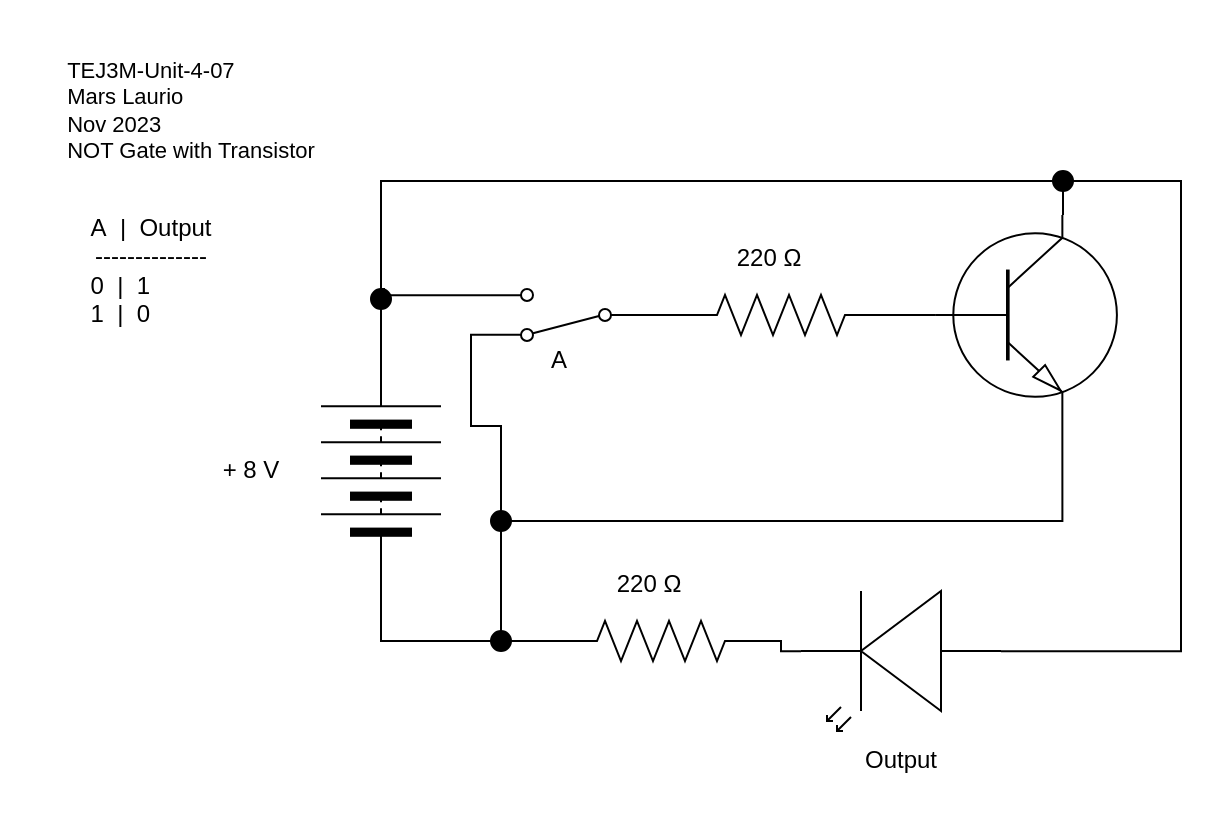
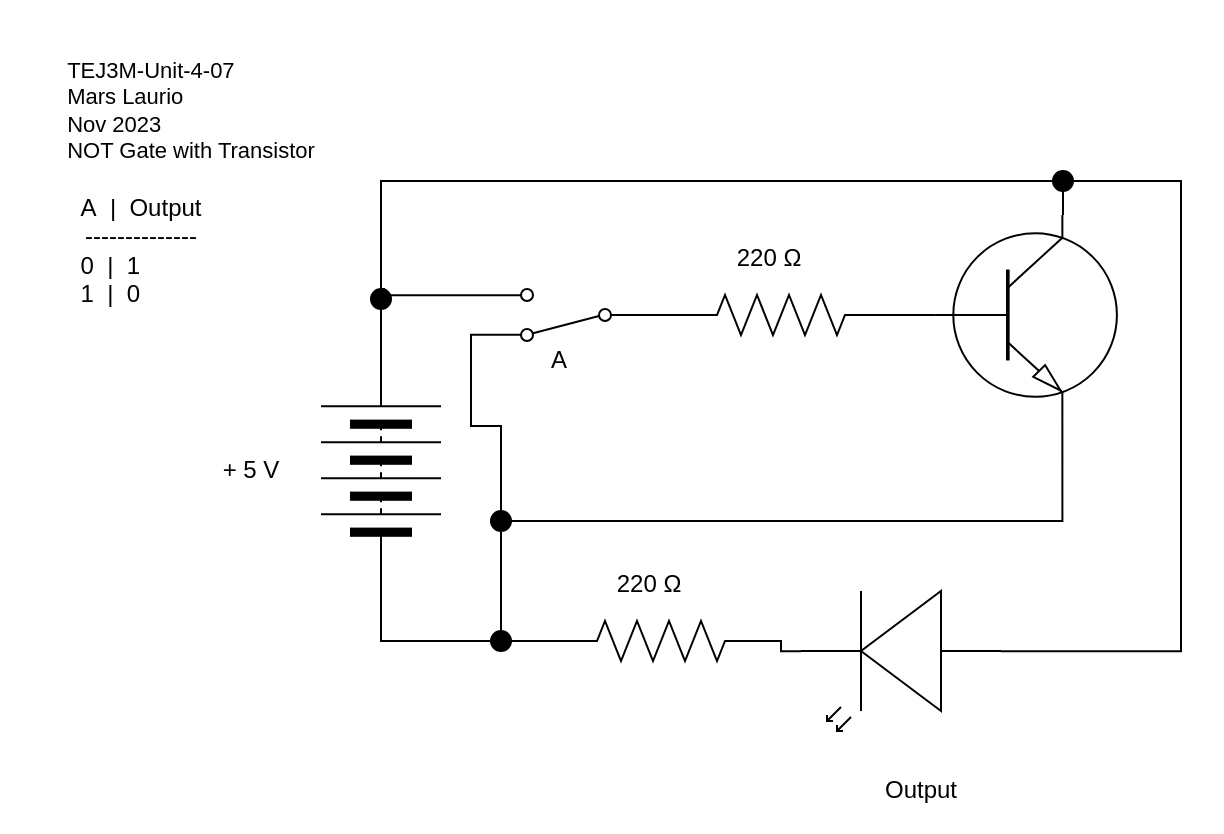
(151, 271) -> (141, 251)
(252, 471) -> (252, 471)
(901, 761) -> (921, 791)
